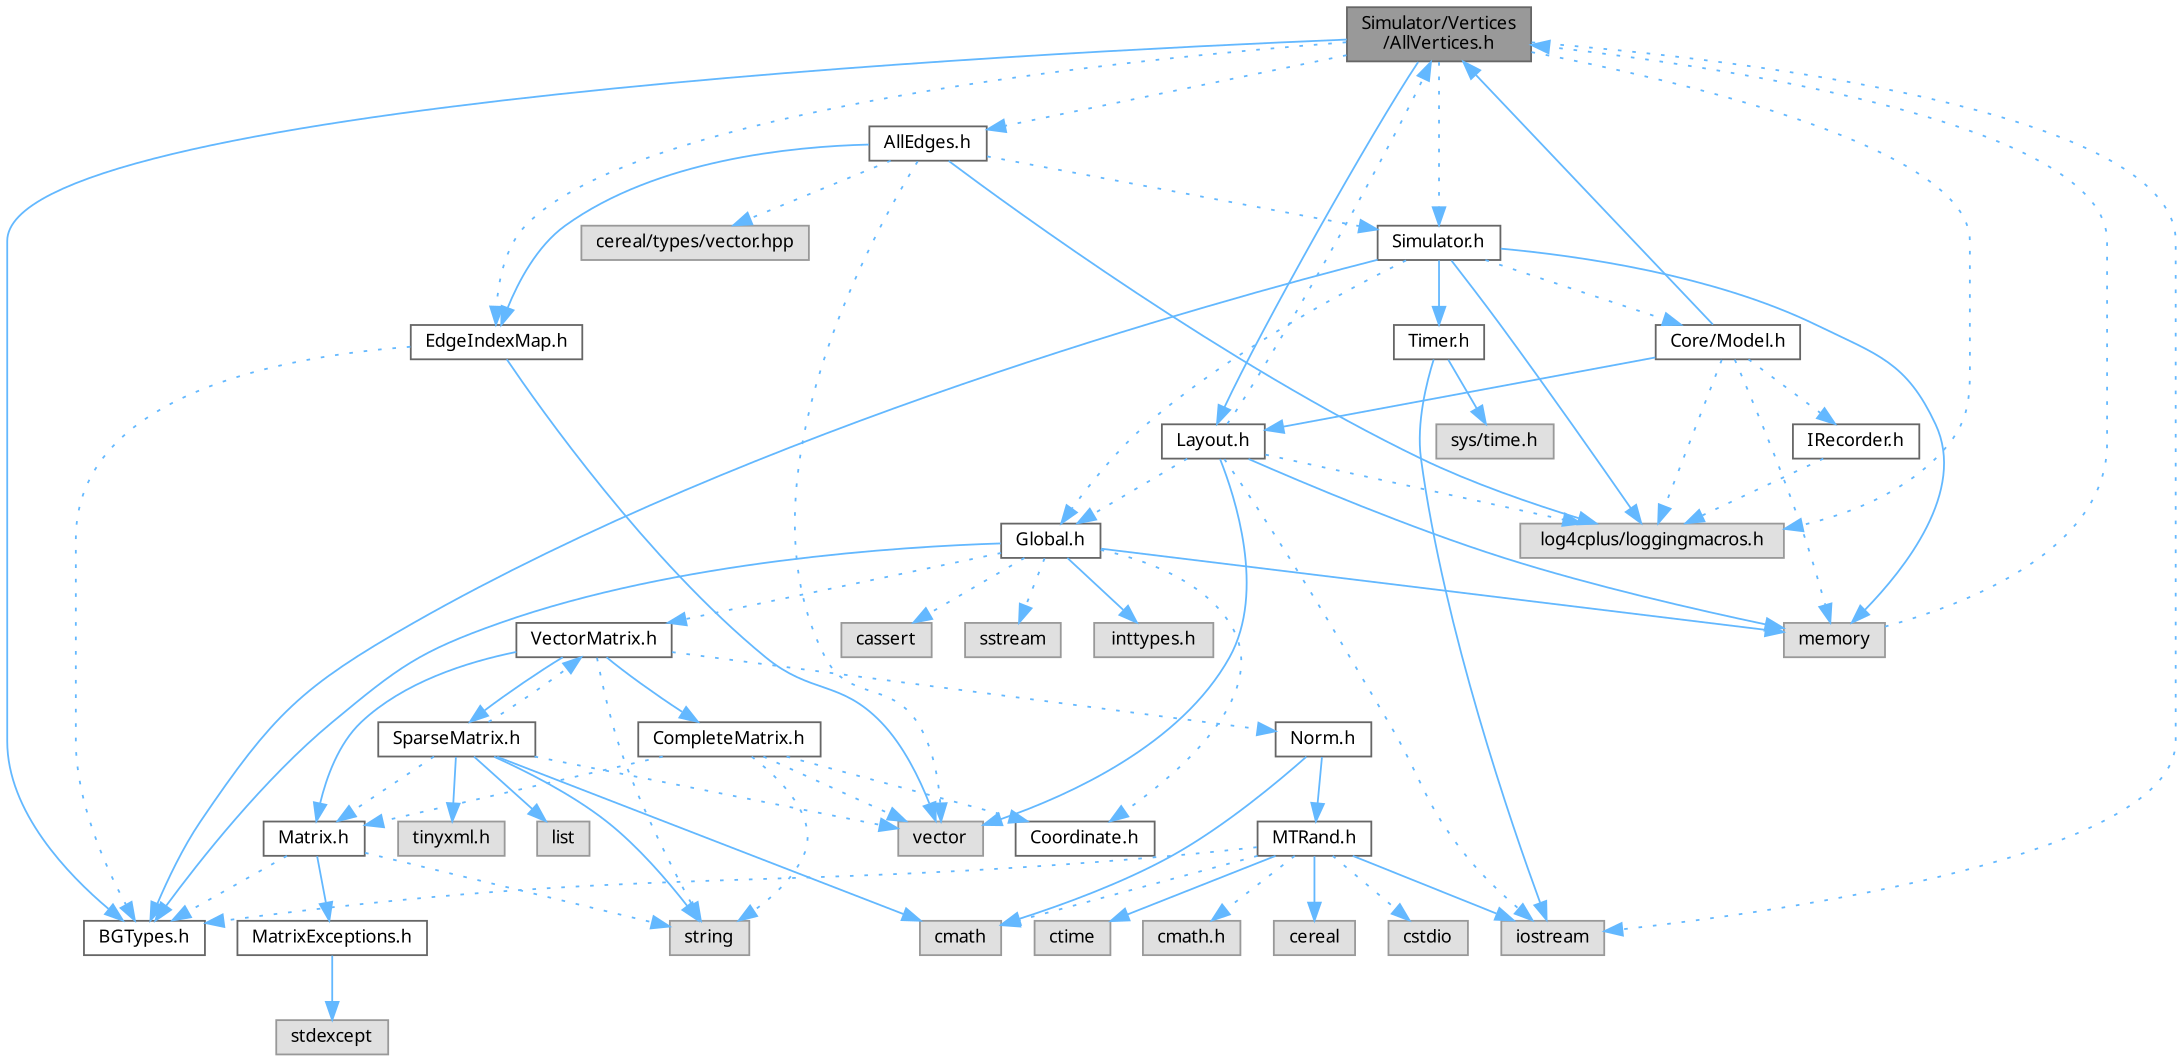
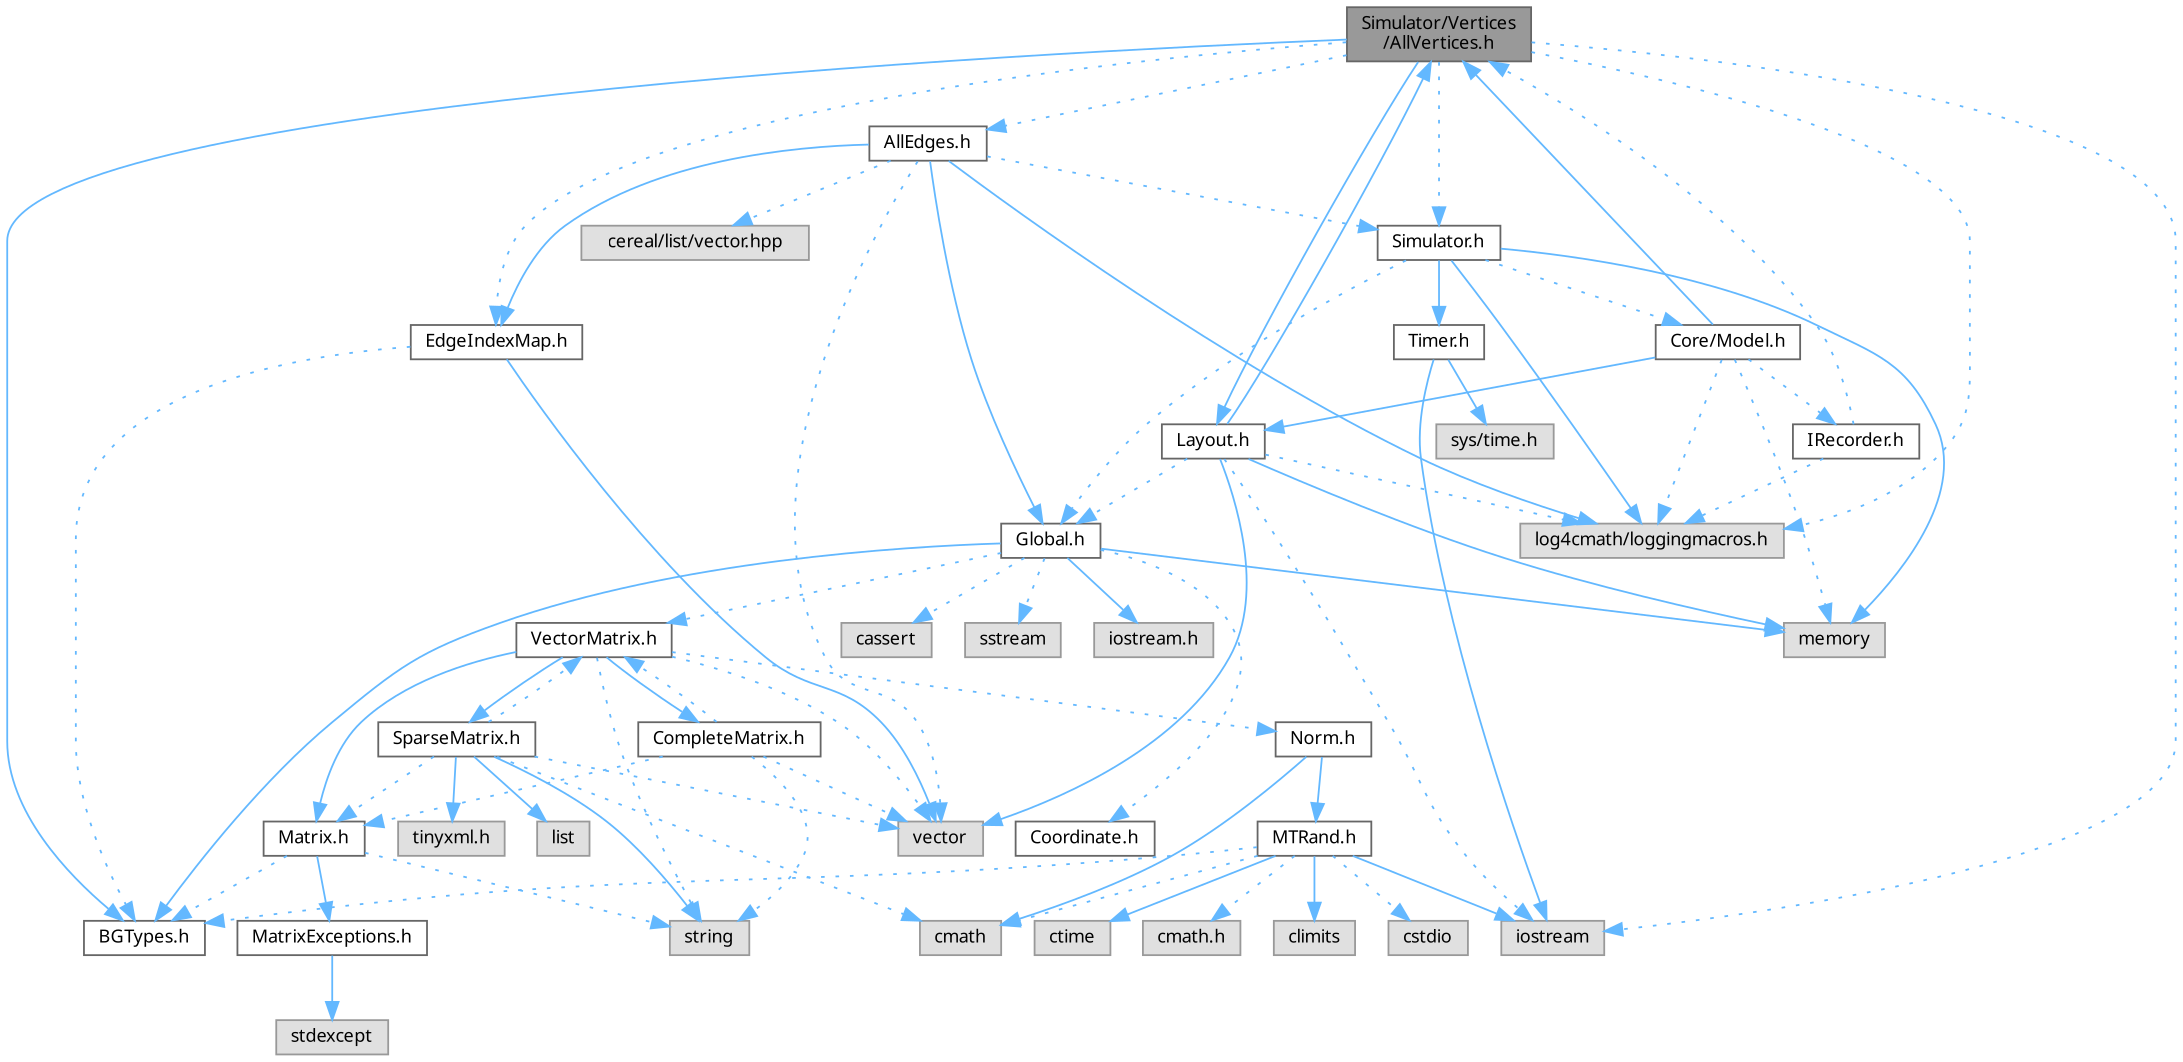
(2084, 195) -> (1715, 216)
(695, 243) -> (695, 243)
(1329, 254) -> (1329, 254)
none -> (966, 339)
(704, 483) -> none
(1652, 541) -> (1652, 541)
(1154, 640) -> (1154, 640)
none -> (811, 707)
(898, 787) -> (679, 694)
(700, 835) -> (700, 835)
(1314, 938) -> (1314, 938)
